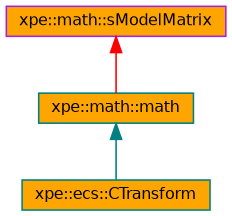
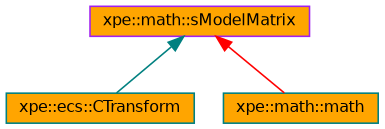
(116, 160) -> (144, 70)
